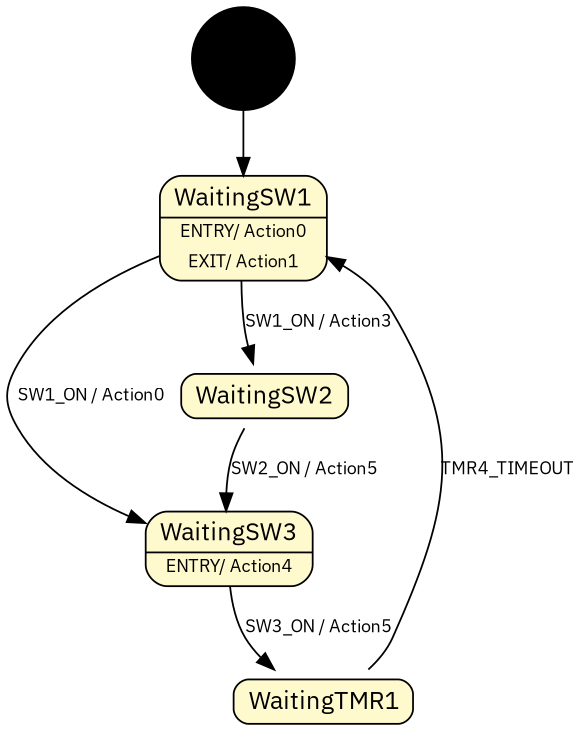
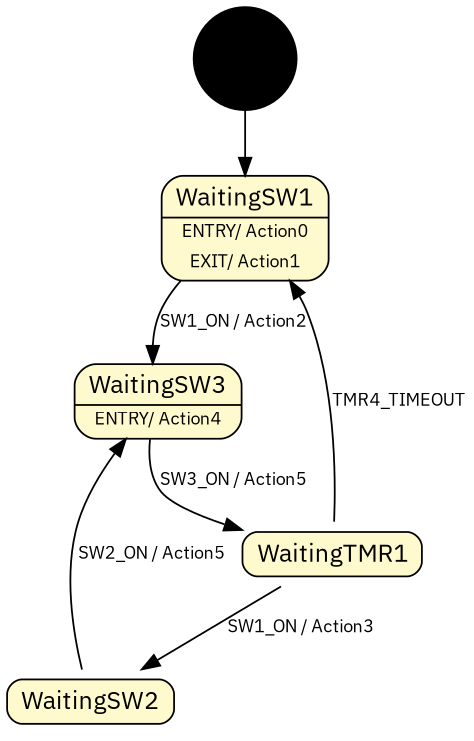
(243, 314) -> (219, 623)
(92, 396) -> (234, 322)
